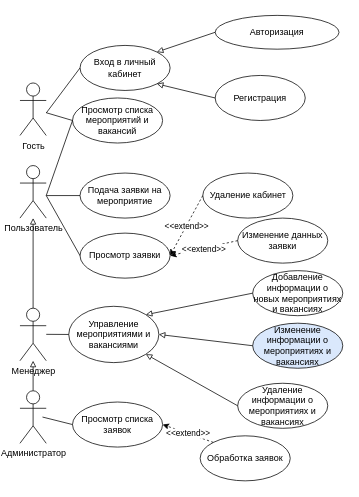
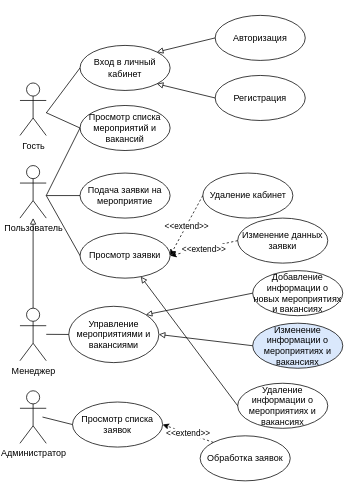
(277, 32) -> (260, 38)
(117, 120) -> (125, 128)
(33, 379) -> none
(195, 381) -> (191, 344)
